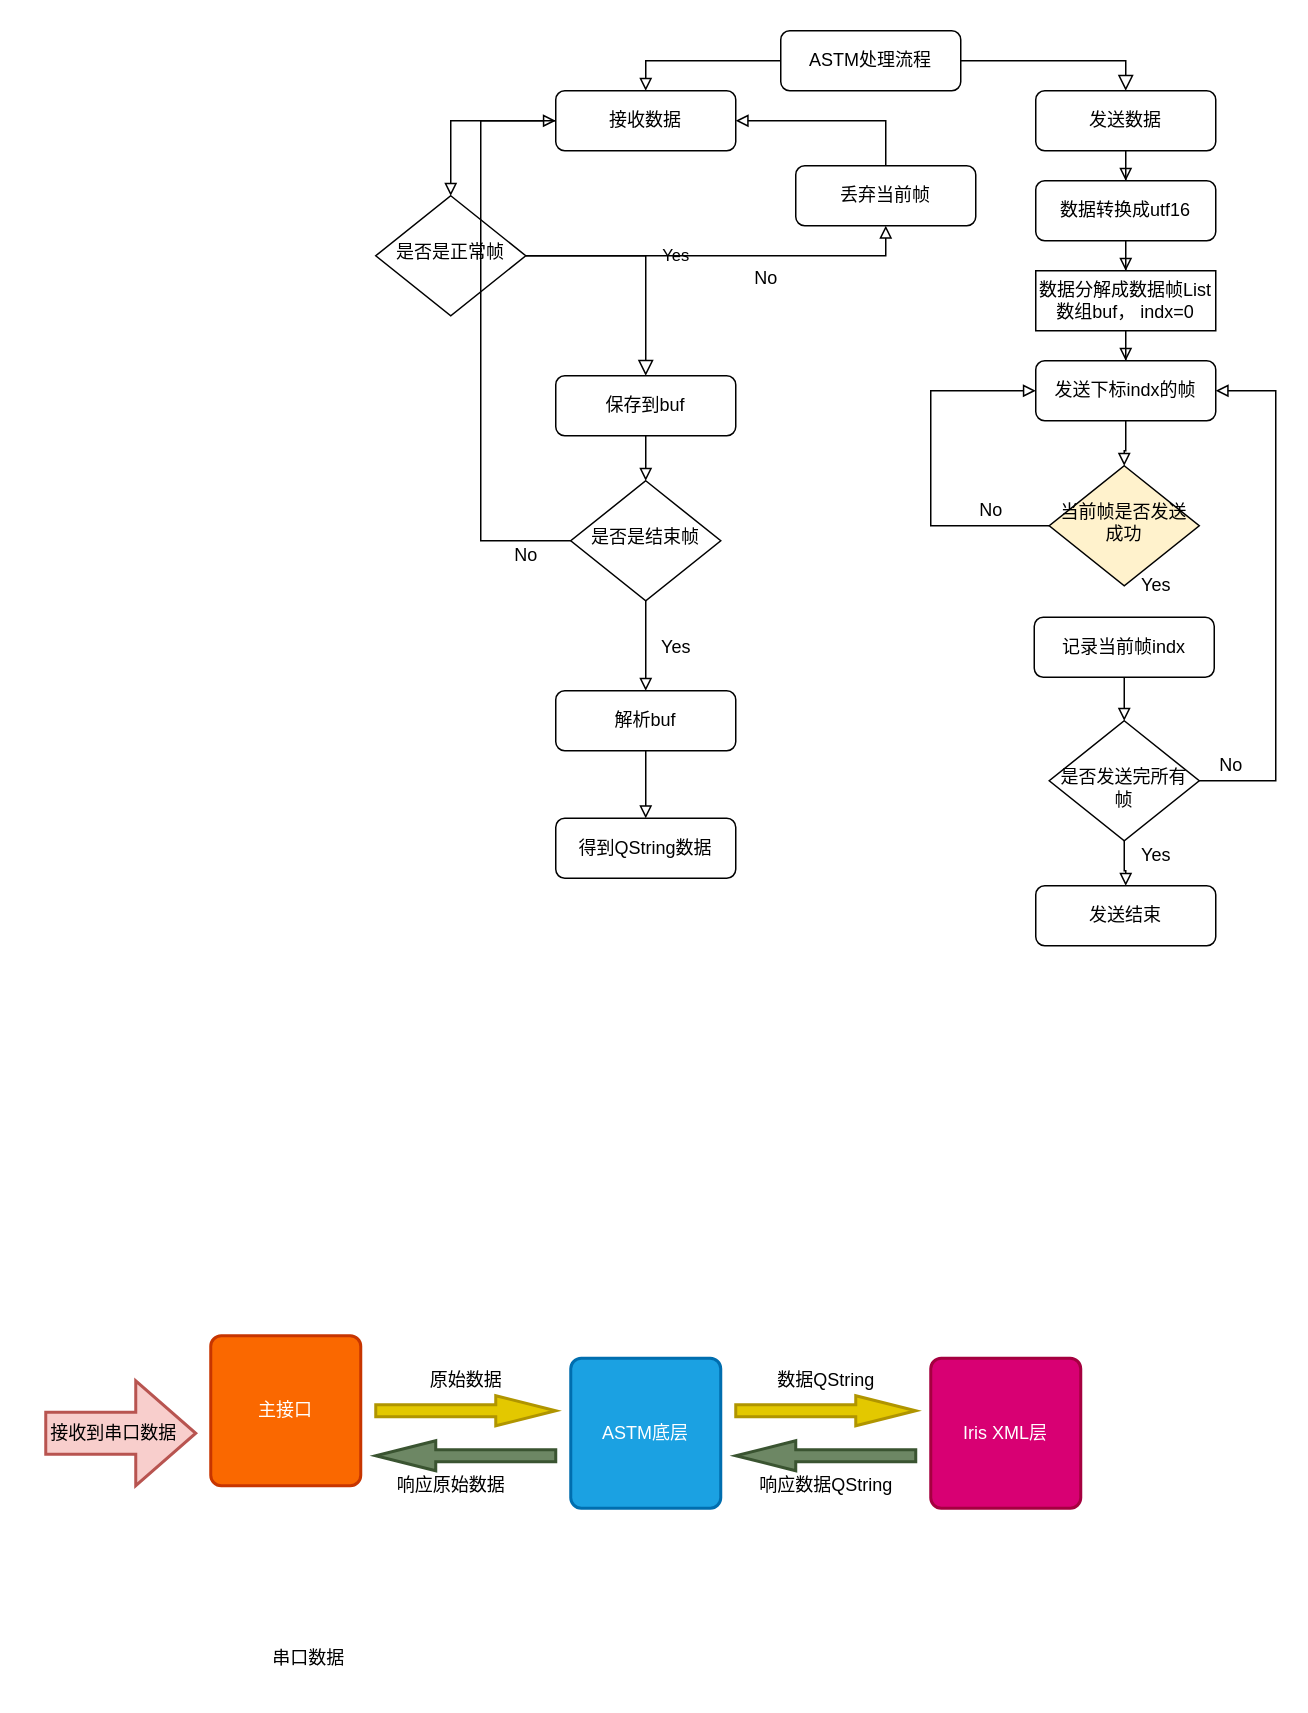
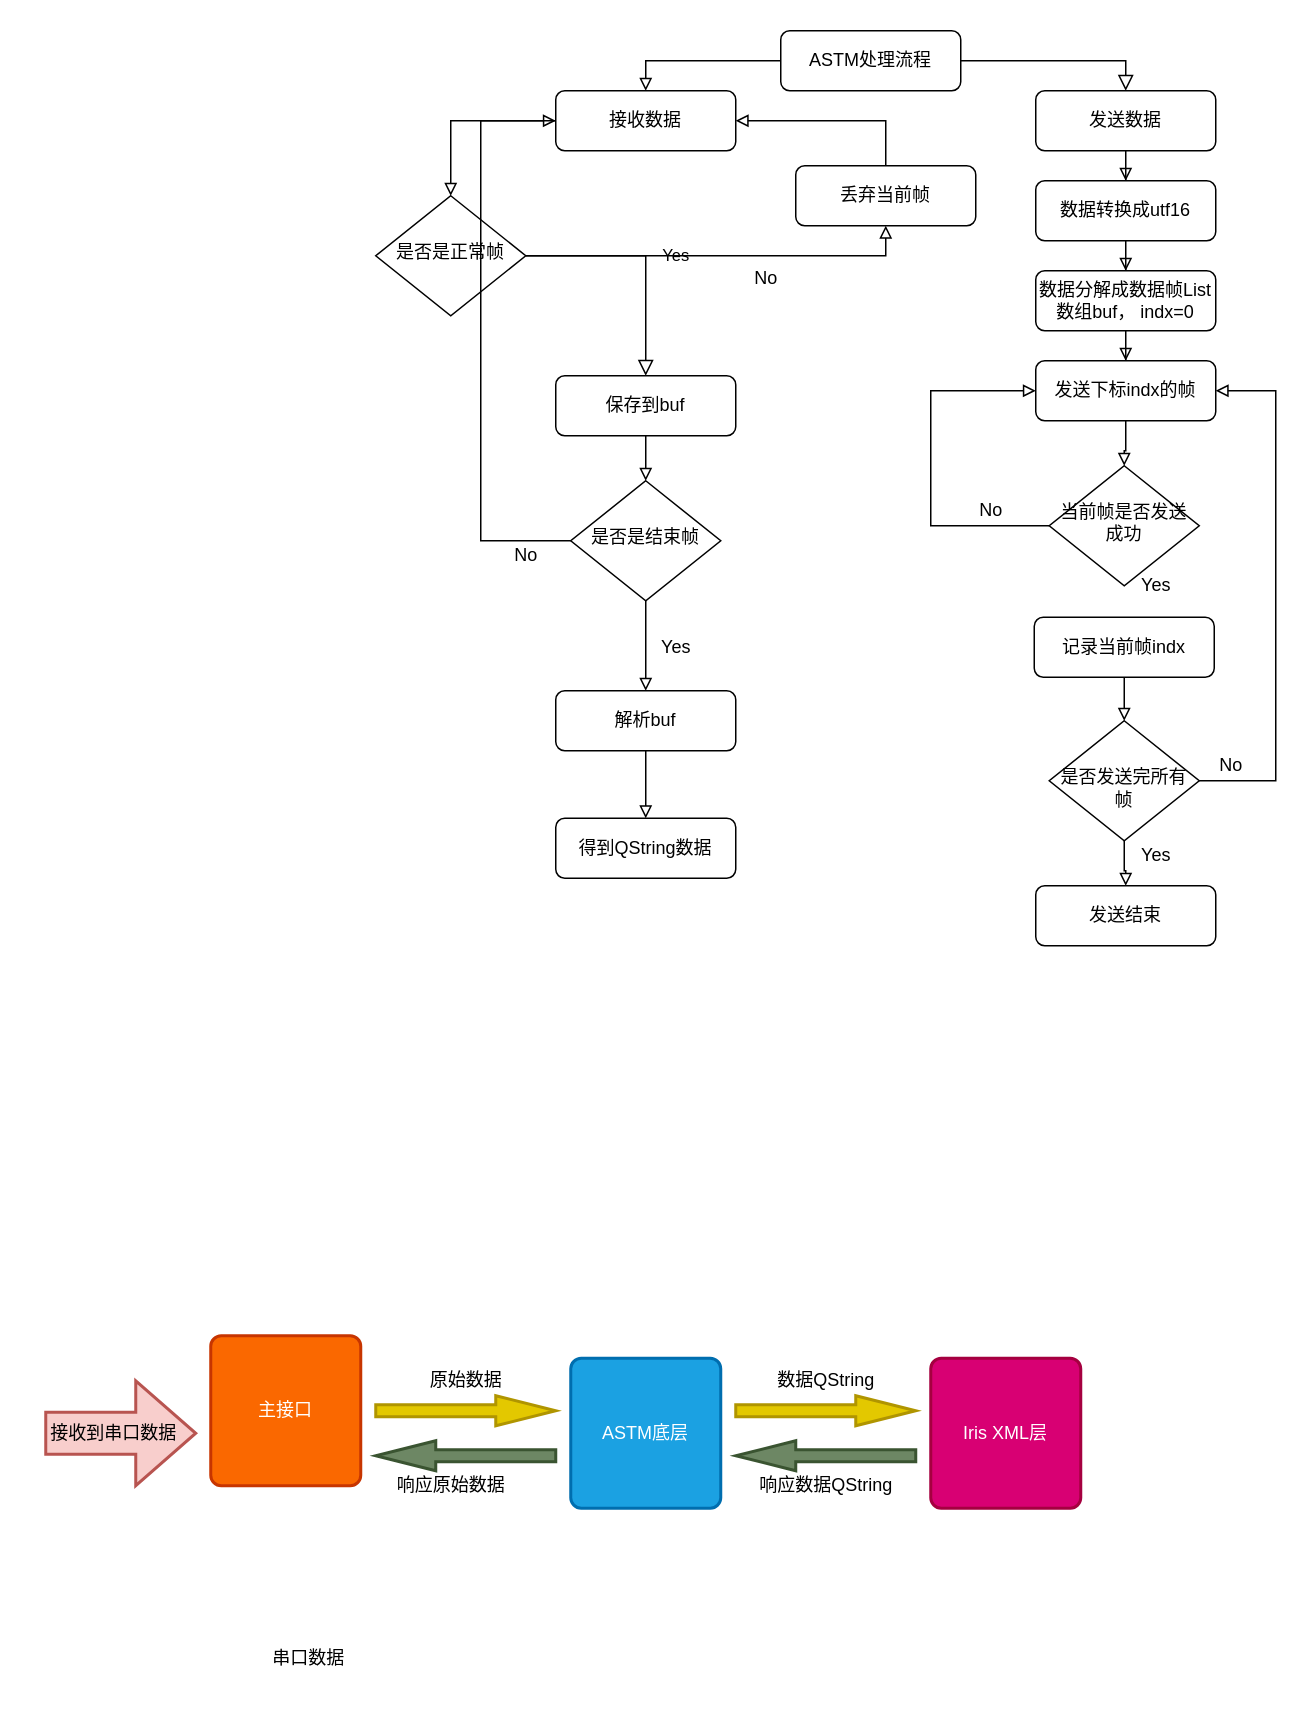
(1126, 301) -> (1126, 301)
(1124, 526) -> (1124, 526)
